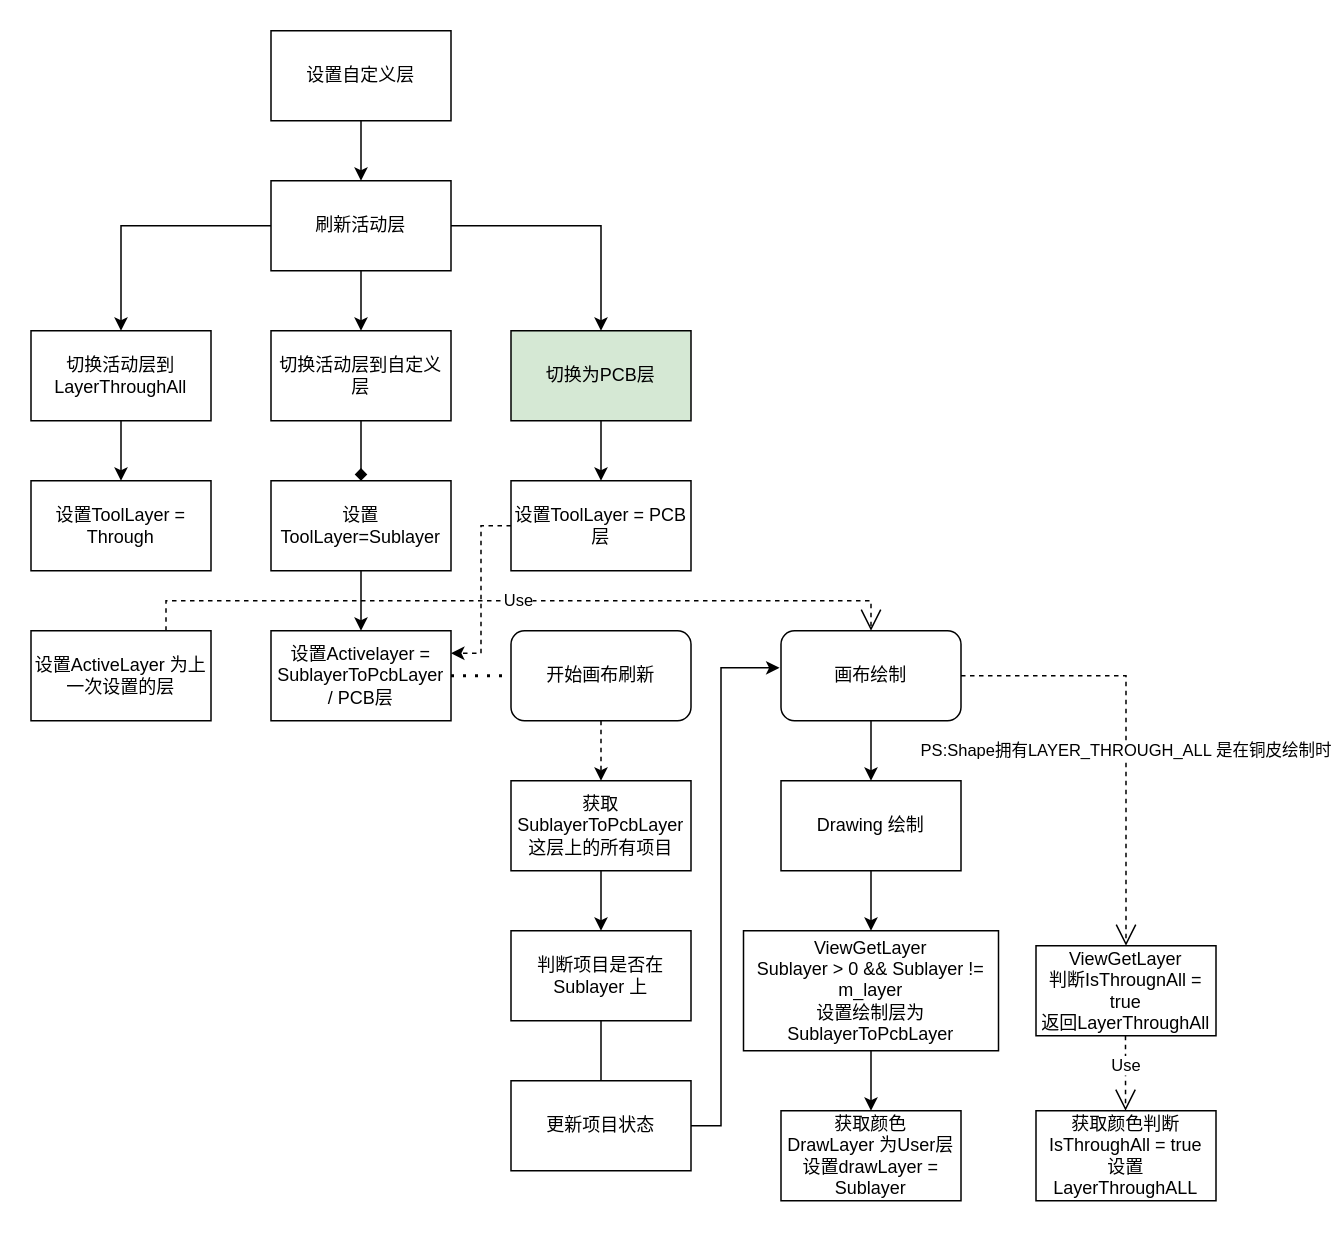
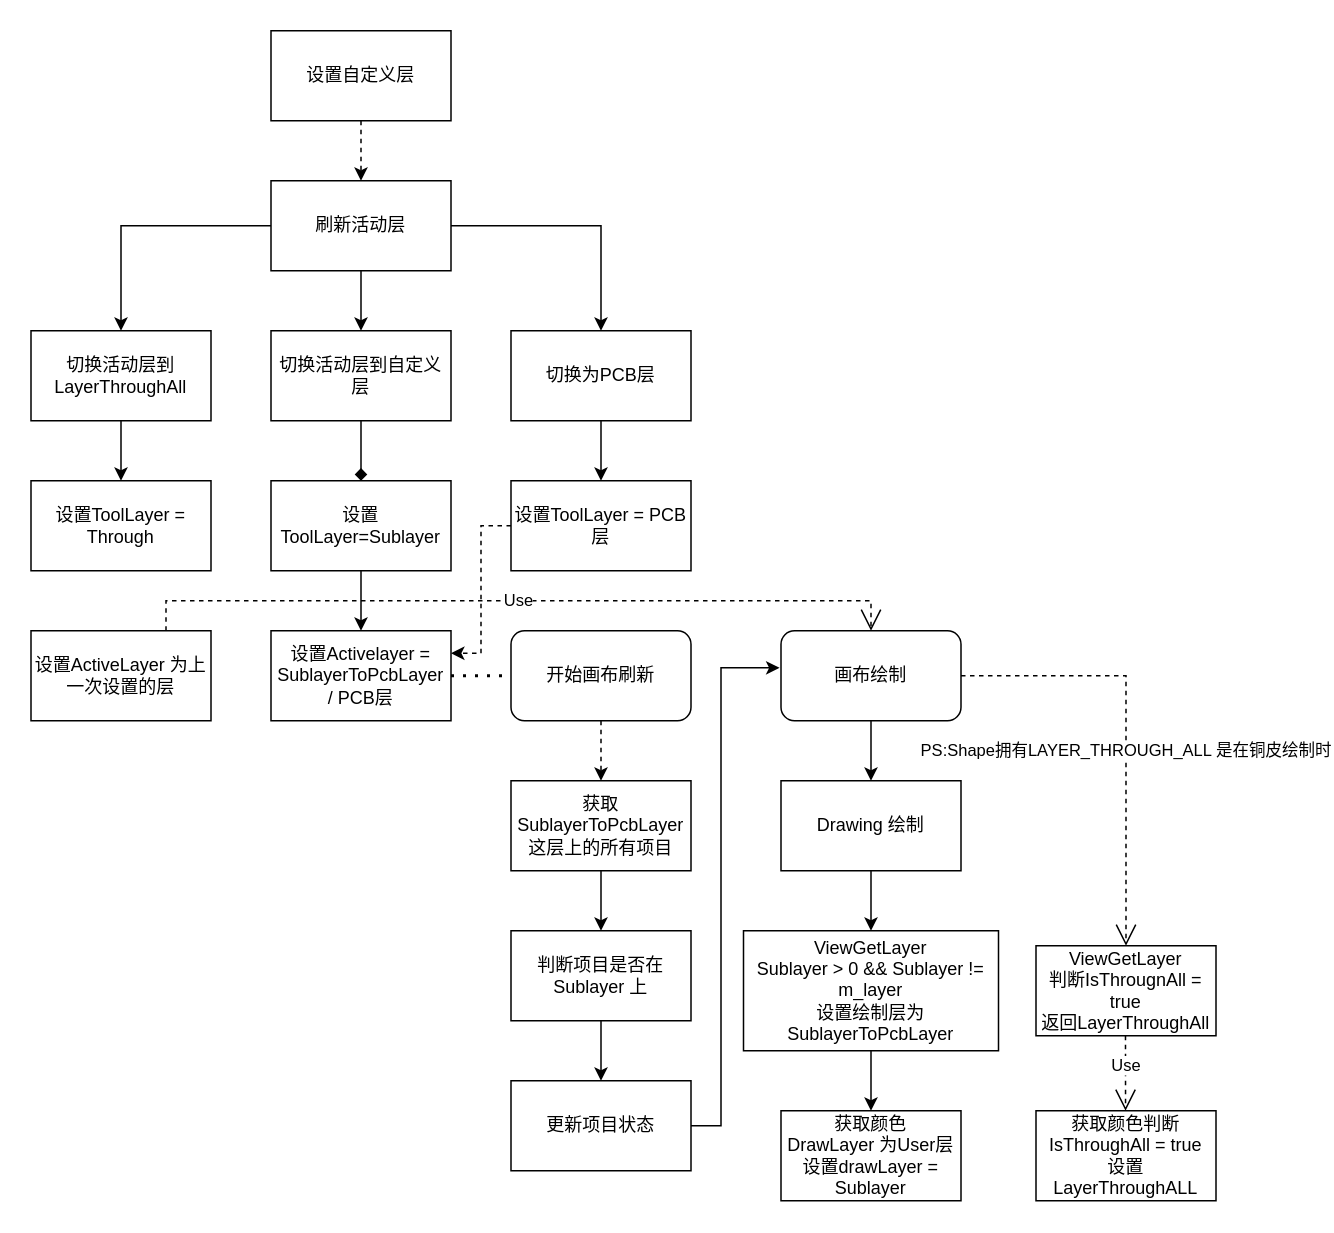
(361, 145) -> (361, 145)
(601, 376) -> (601, 376)
(601, 1073) -> (601, 1069)
